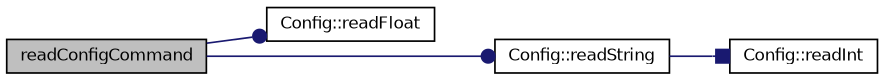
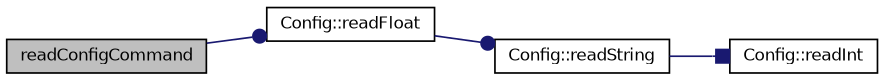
(344, 56) -> (458, 39)
